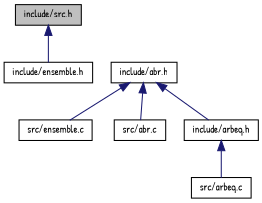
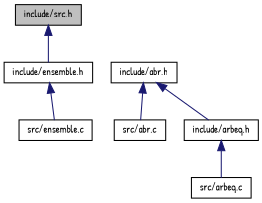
(95, 104) -> (53, 107)
